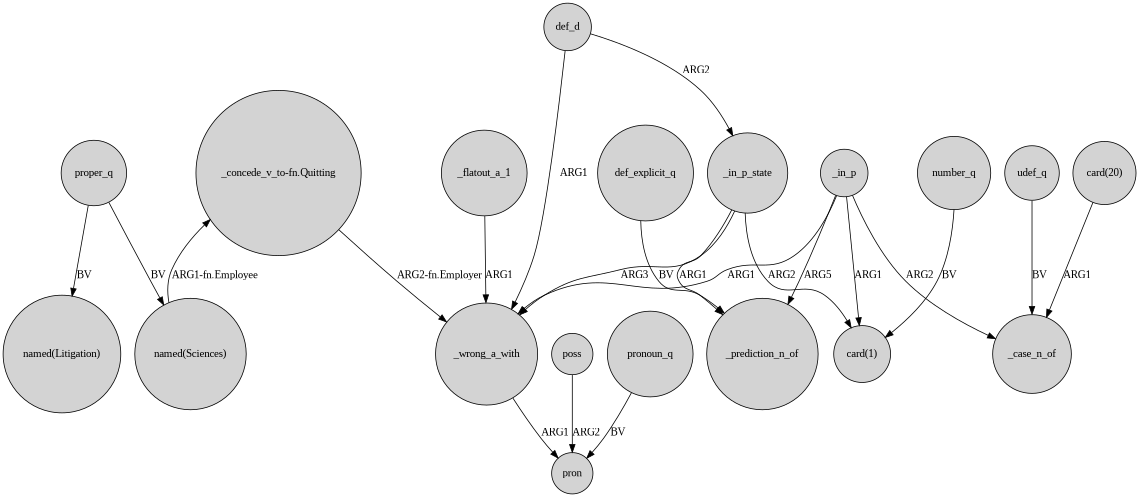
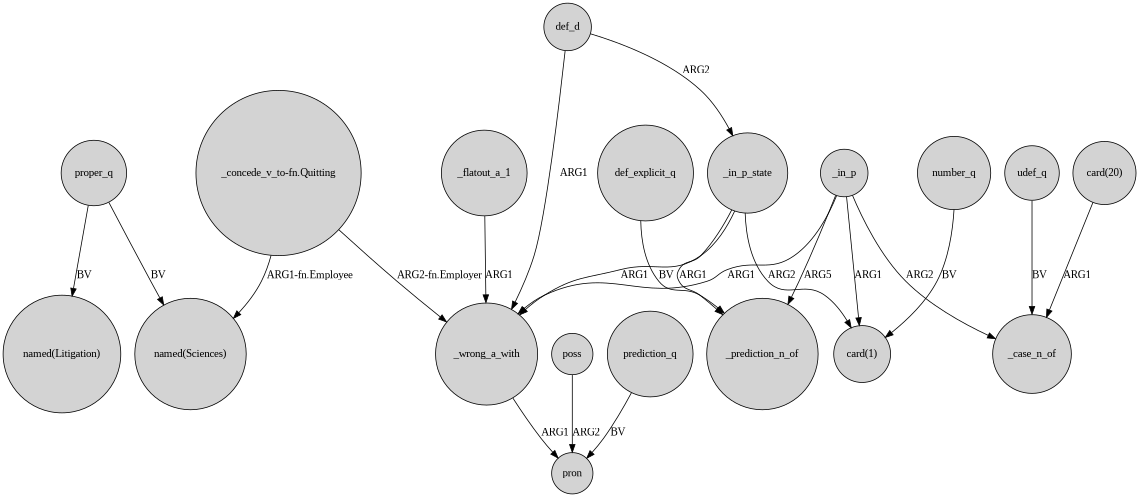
(177, 260) -> (259, 286)
(635, 275) -> (635, 275)
(650, 354) -> (650, 354)
